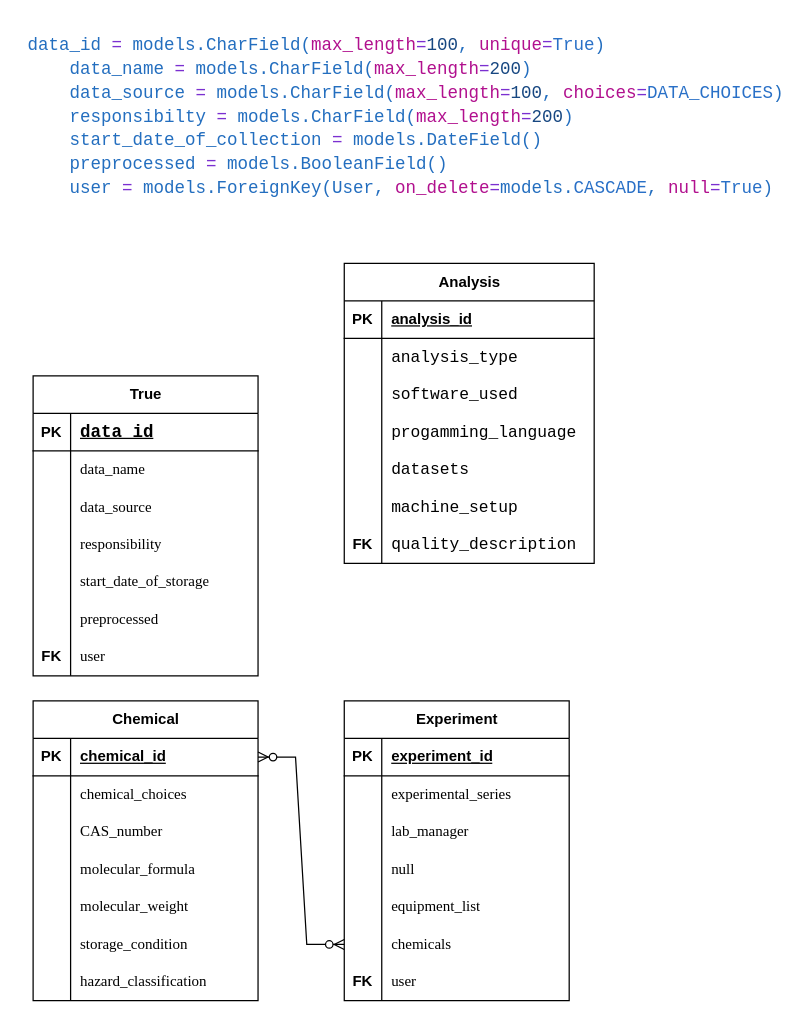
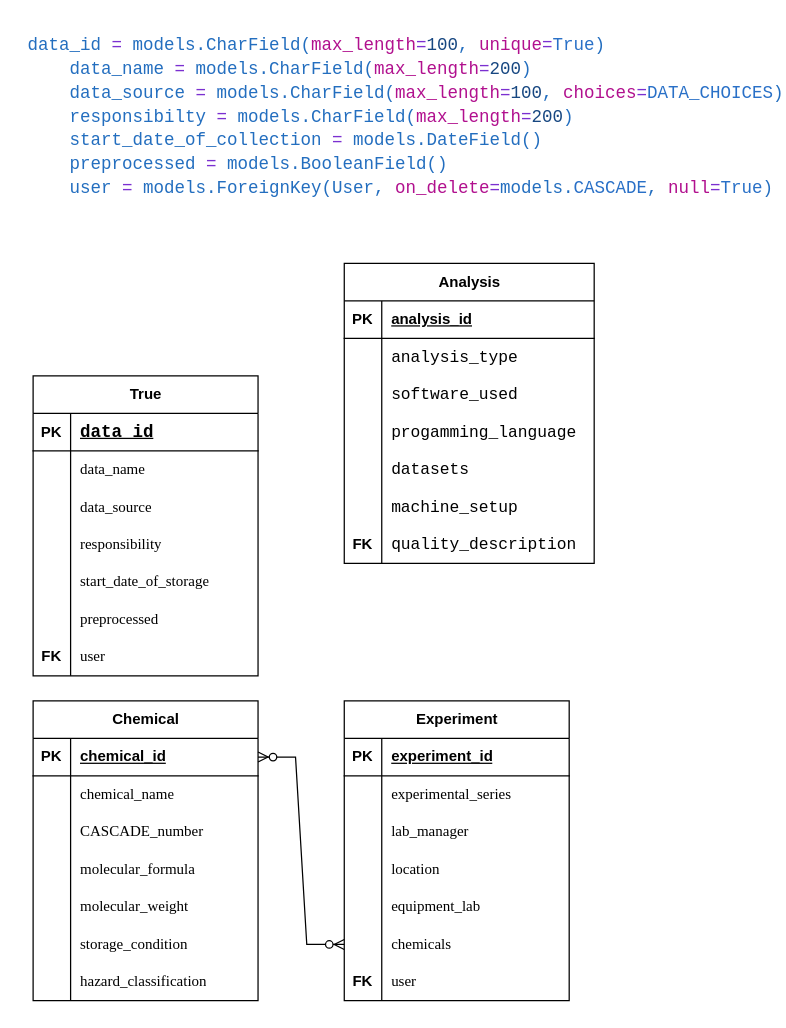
(142, 794) -> (131, 794)
(123, 832) -> (139, 832)
(405, 869) -> (422, 869)
(445, 907) -> (443, 907)
